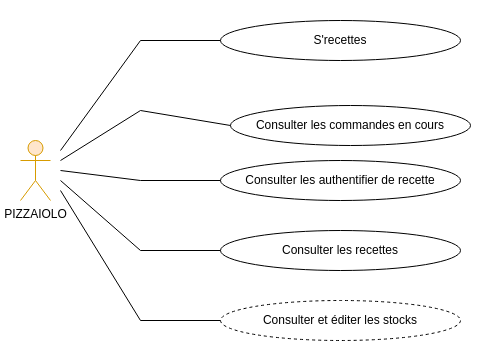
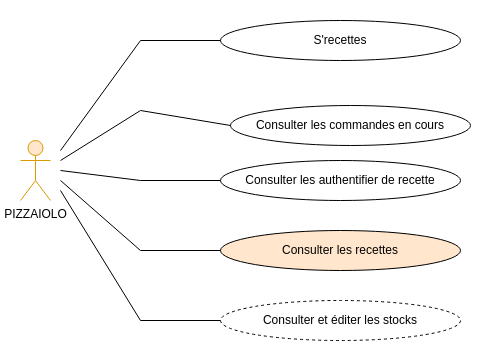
(341, 251) -> (341, 251)
